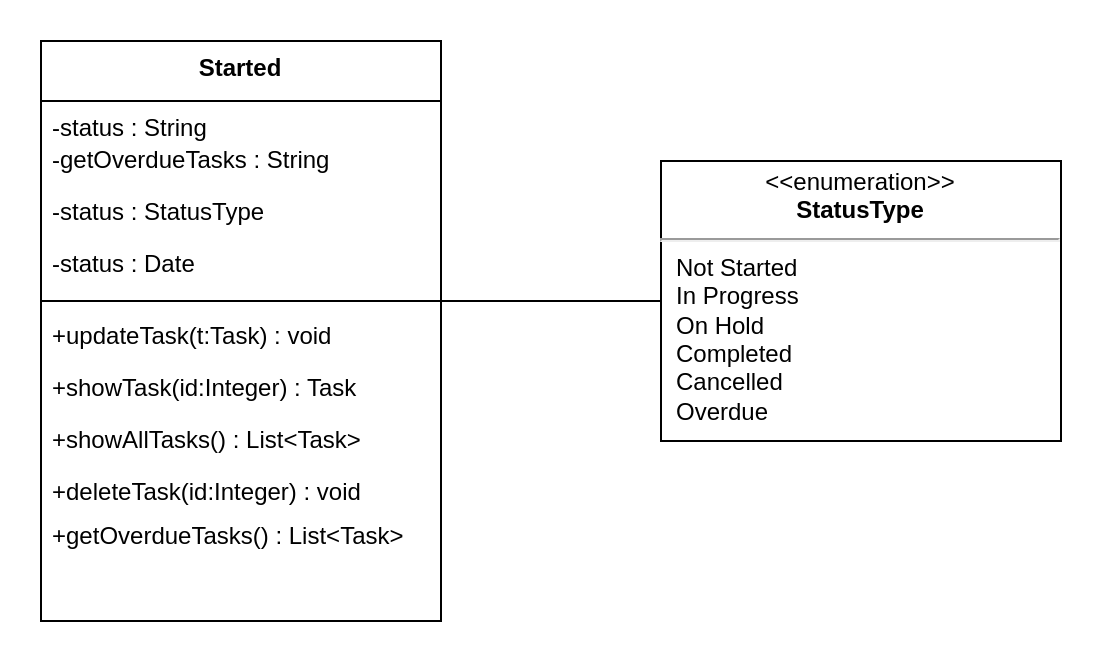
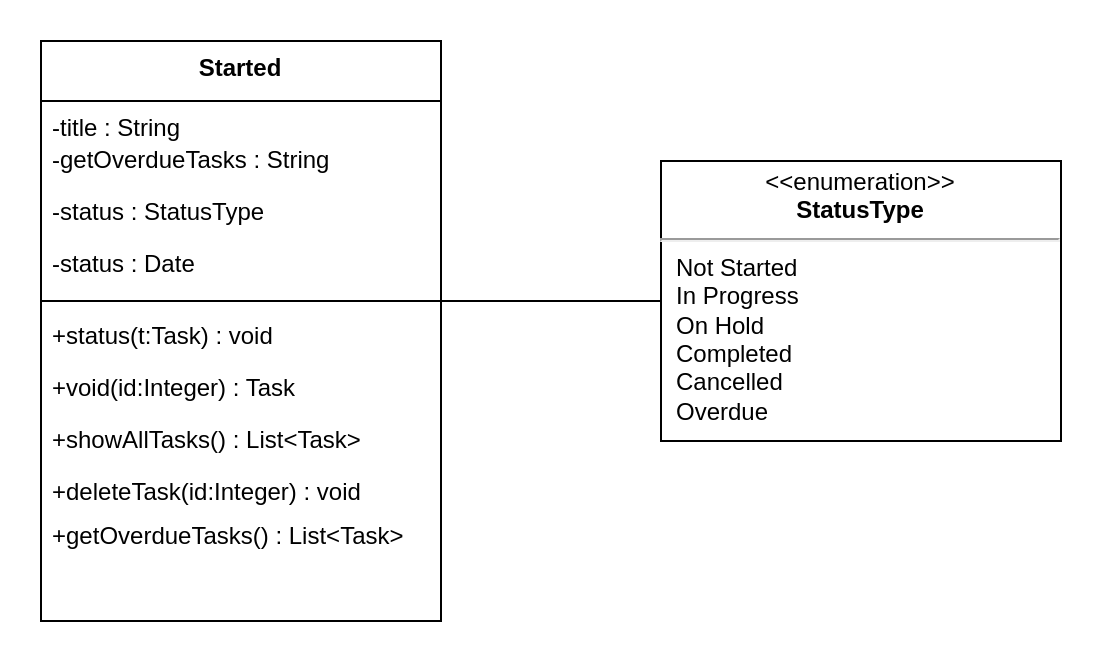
(147, 128) -> (134, 128)
(211, 336) -> (184, 336)
(225, 388) -> (195, 388)
